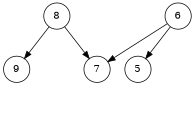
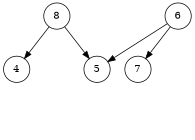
(75, 40) -> (75, 40)
(17, 69) -> (17, 69)
